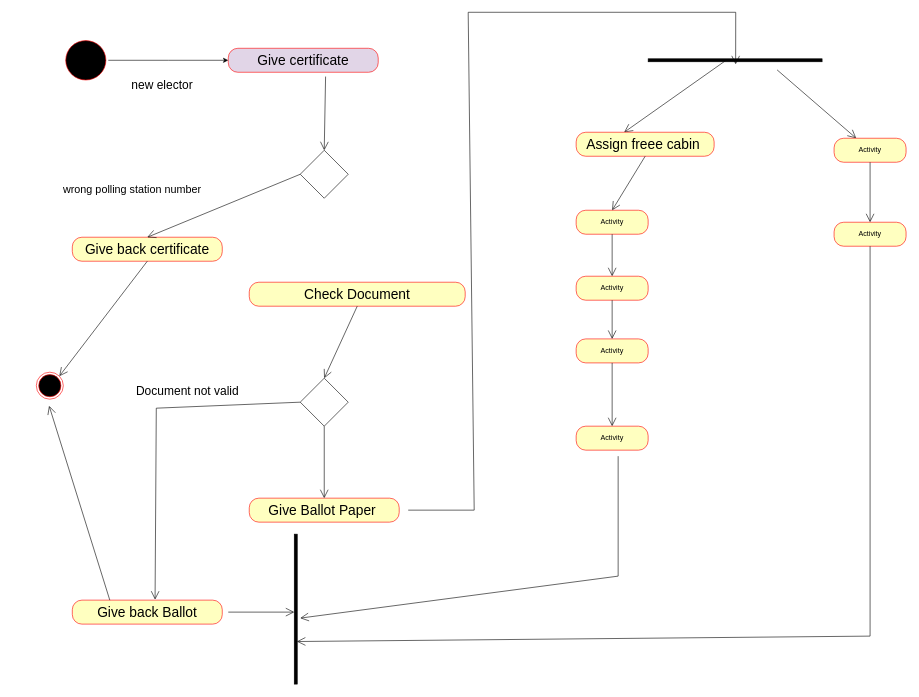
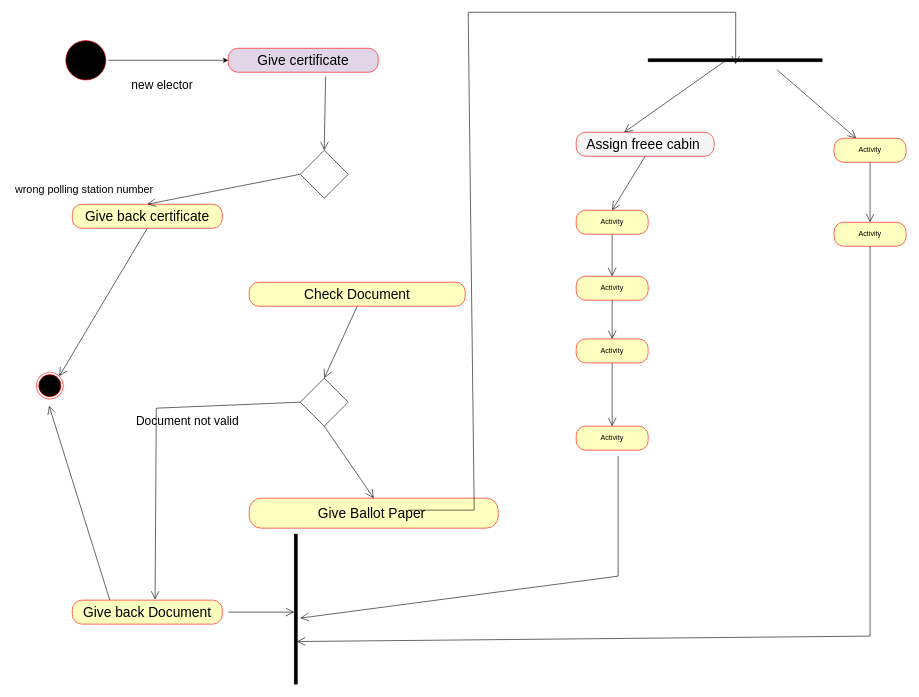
(645, 144) -> (645, 144)
(132, 189) -> (84, 189)
(147, 249) -> (147, 216)
(189, 390) -> (189, 420)
(324, 510) -> (374, 513)
(147, 612) -> (147, 612)
